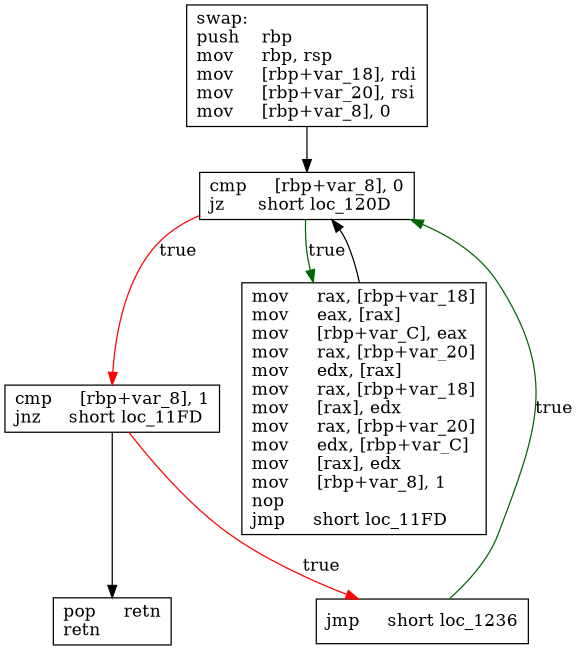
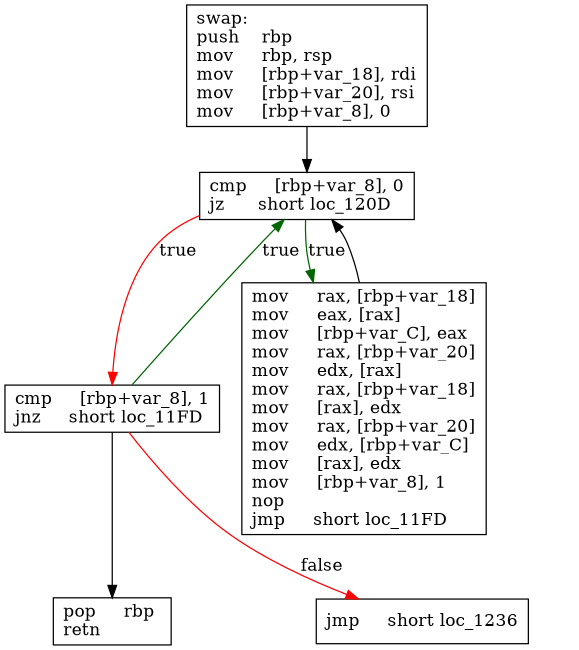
(536, 400) -> (203, 306)
(322, 566) -> (322, 566)
(112, 621) -> (112, 621)
